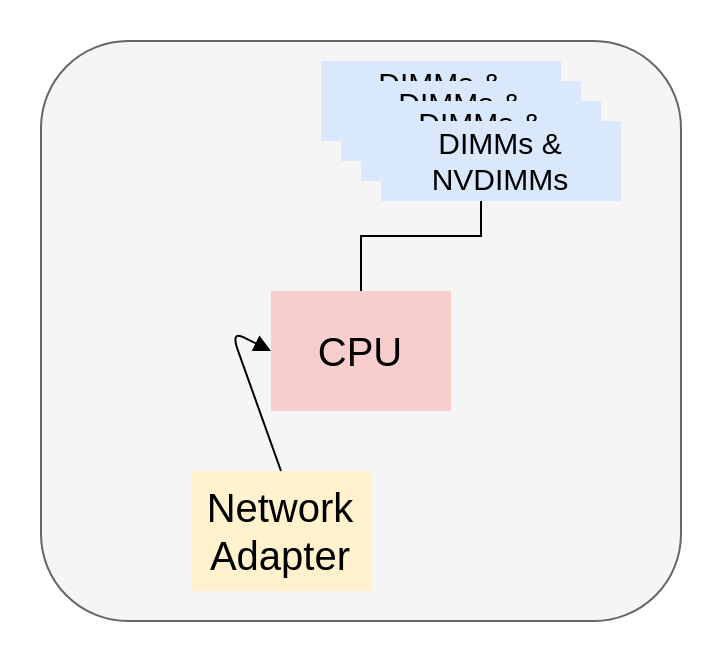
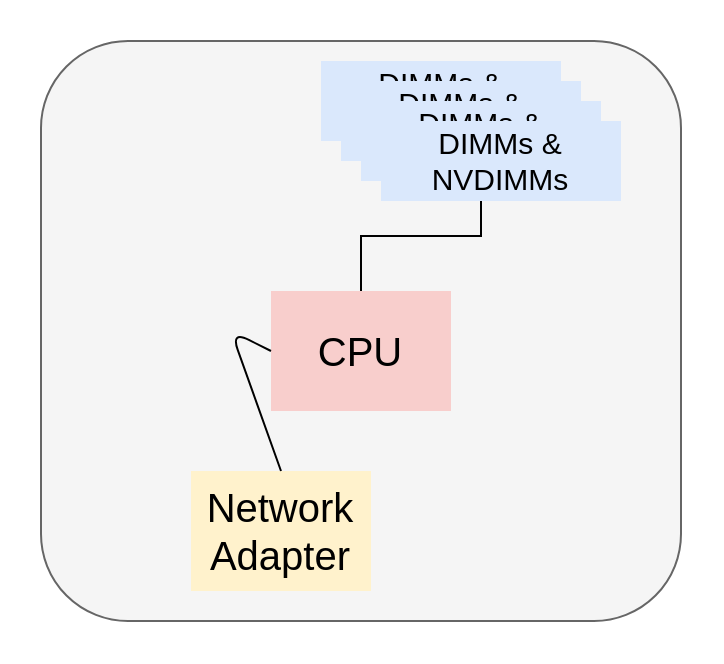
(255, 343) -> (262, 346)
